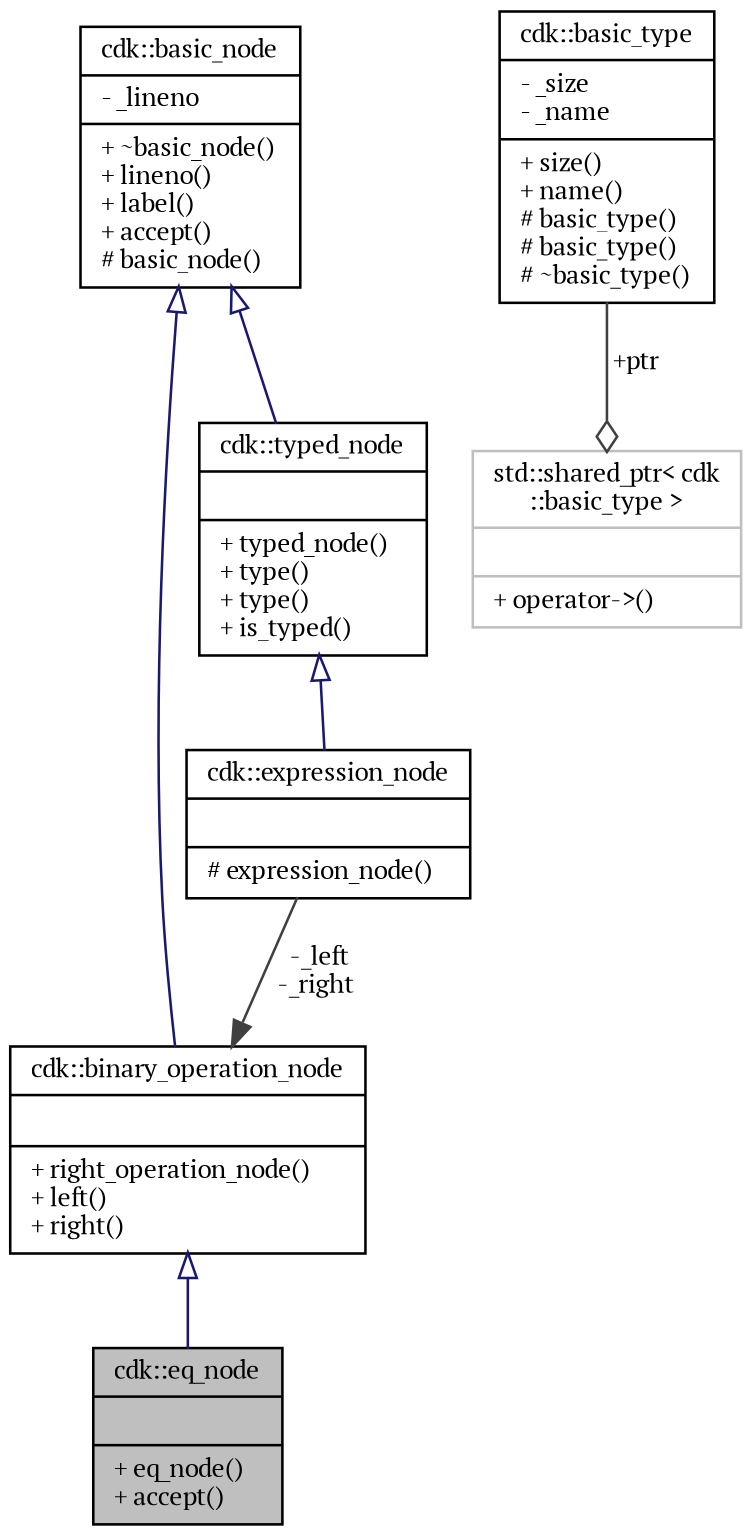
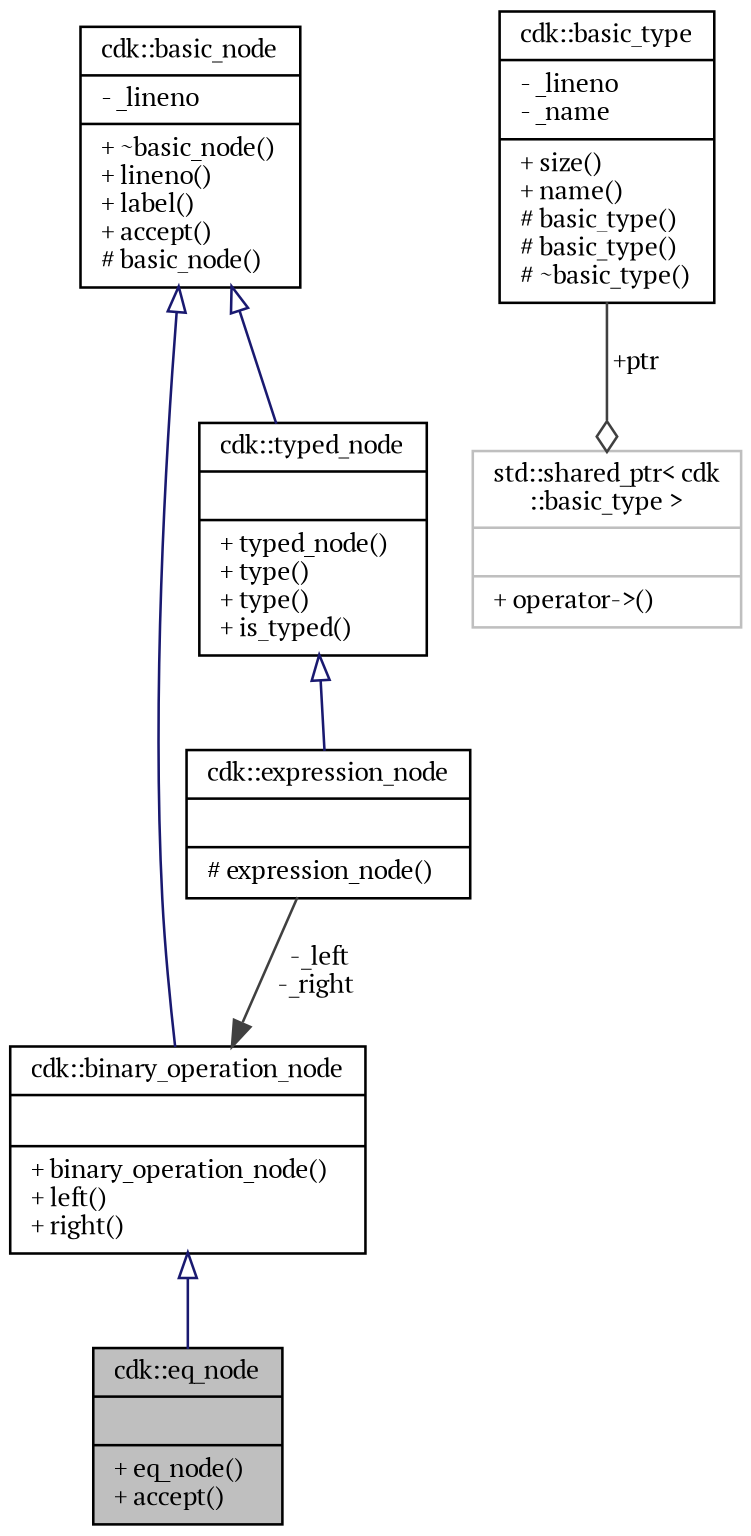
(556, 84) -> (570, 84)
(171, 1170) -> (180, 1170)
